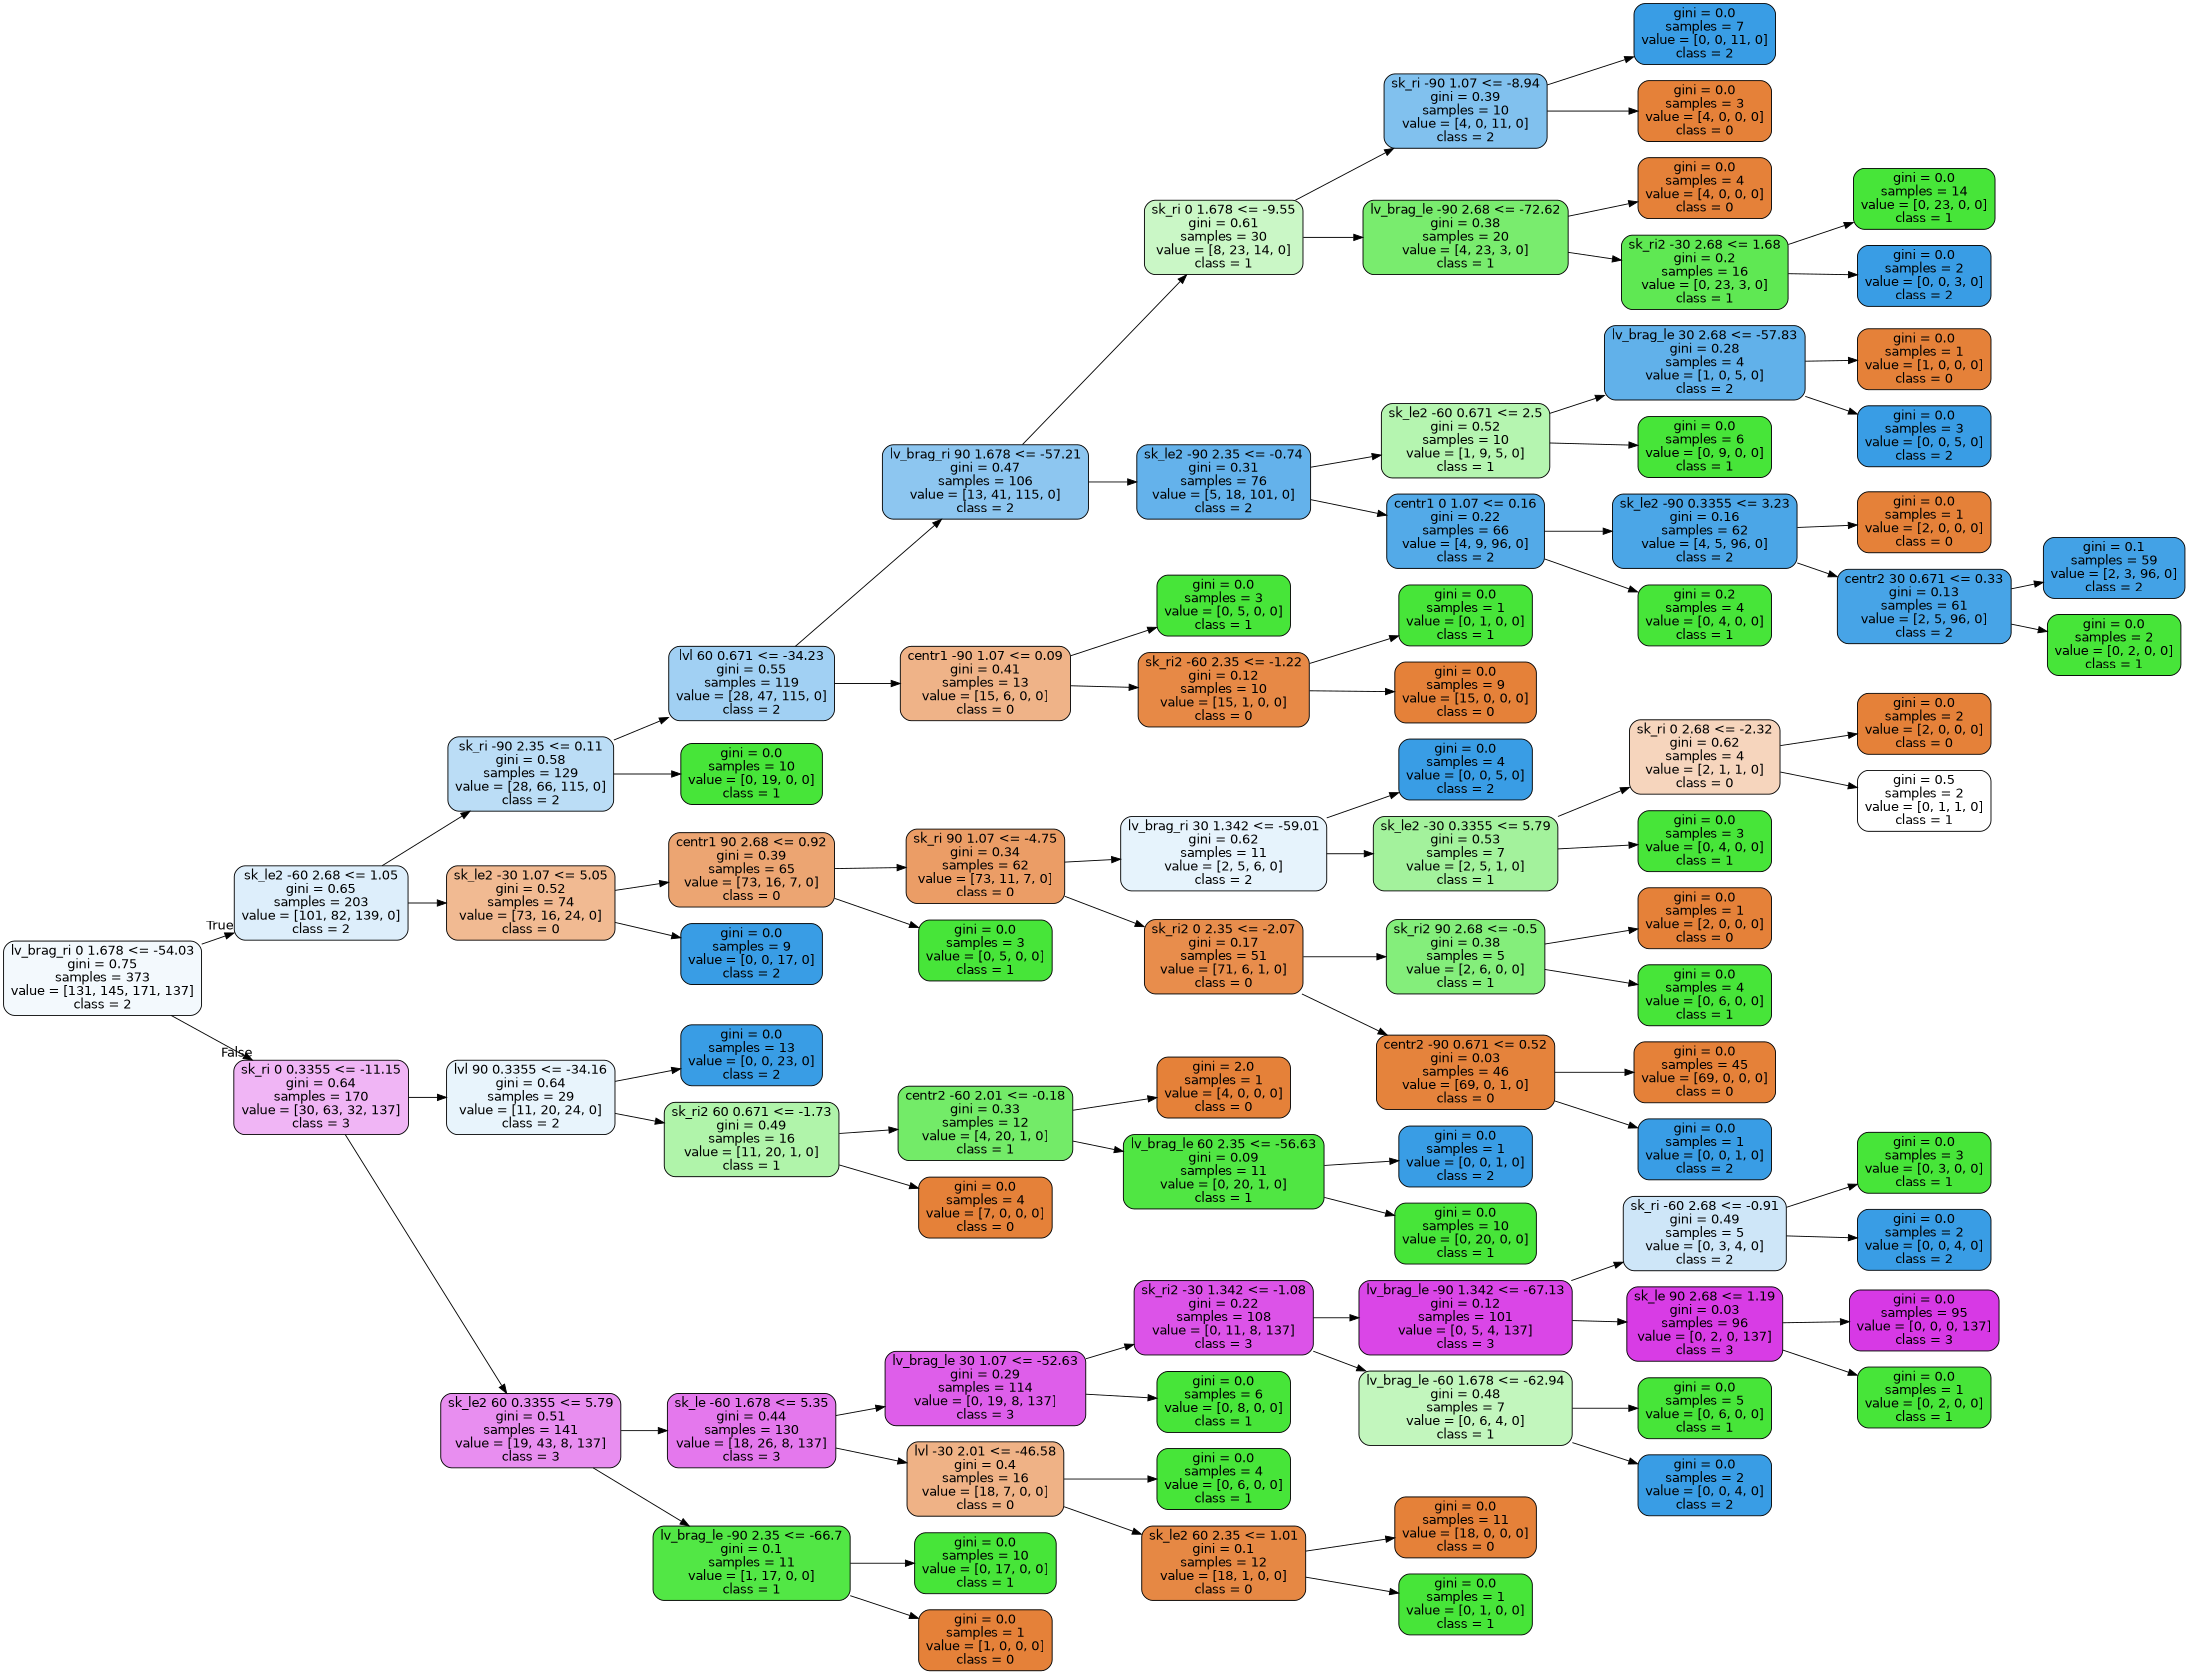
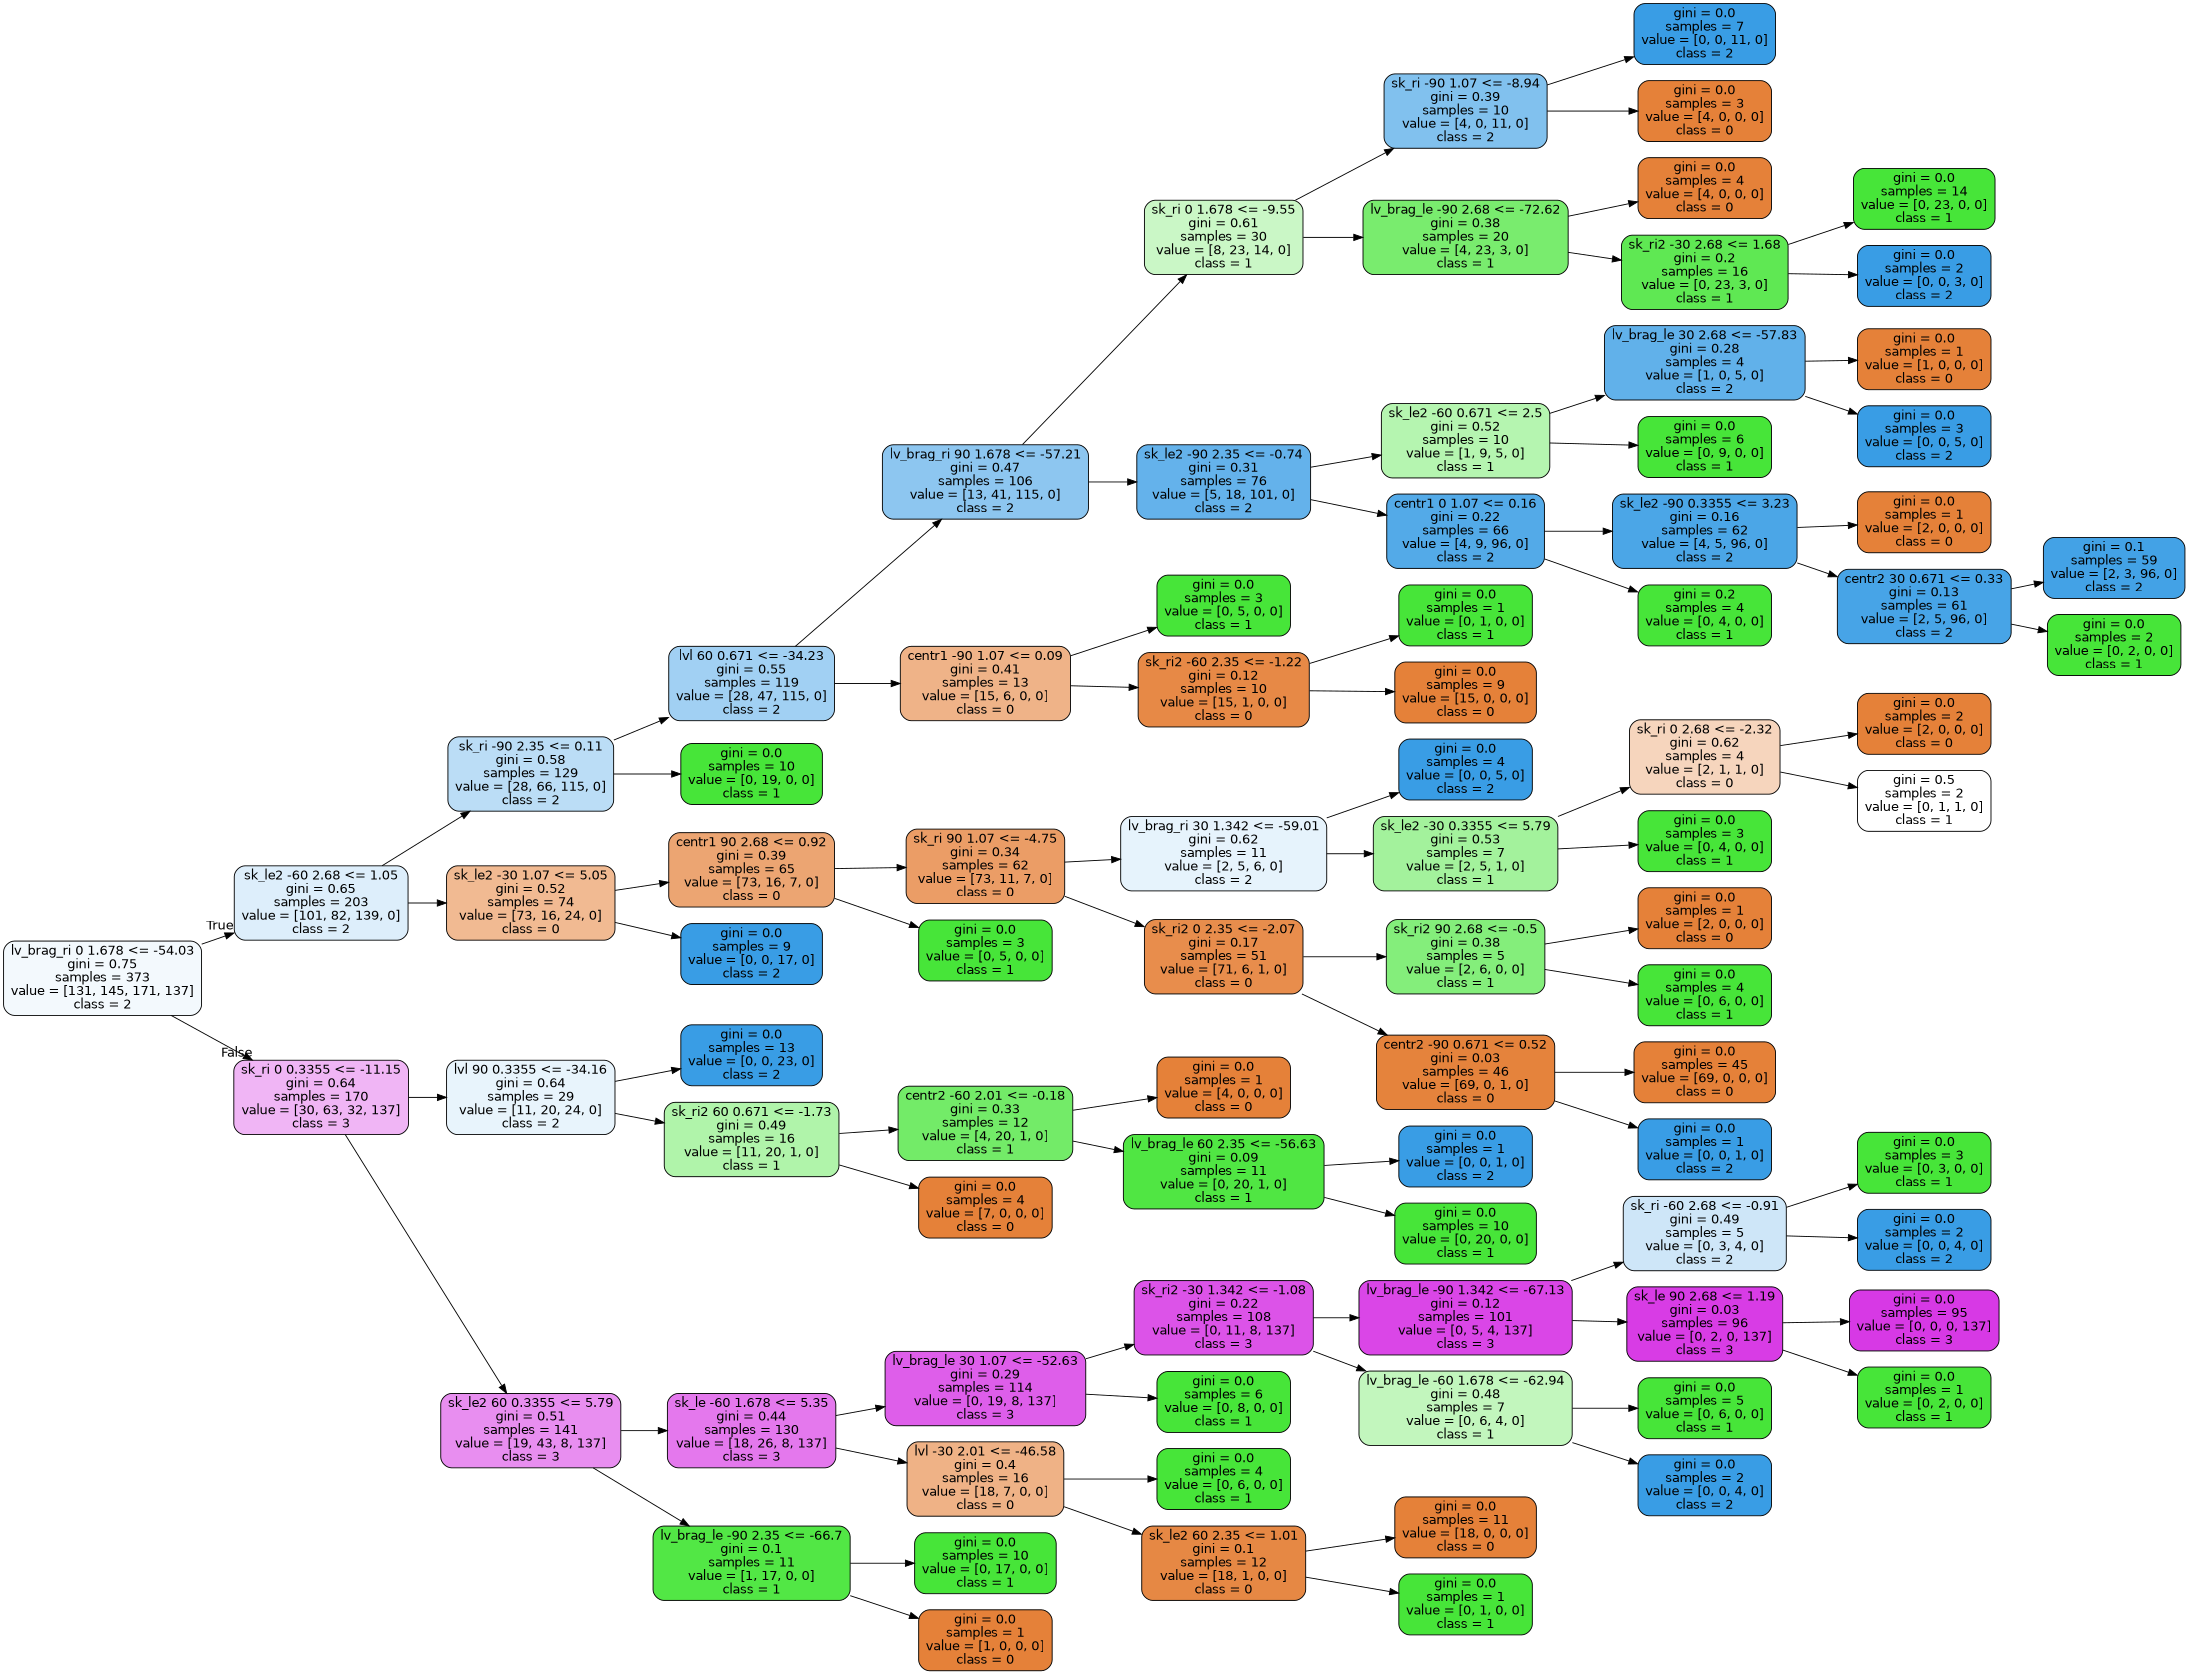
(1224, 1088) -> (1224, 1088)
